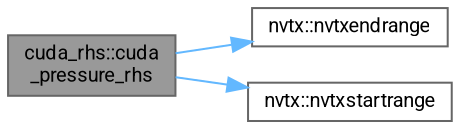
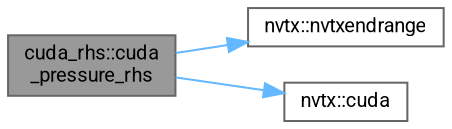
(350, 102) -> (346, 102)
